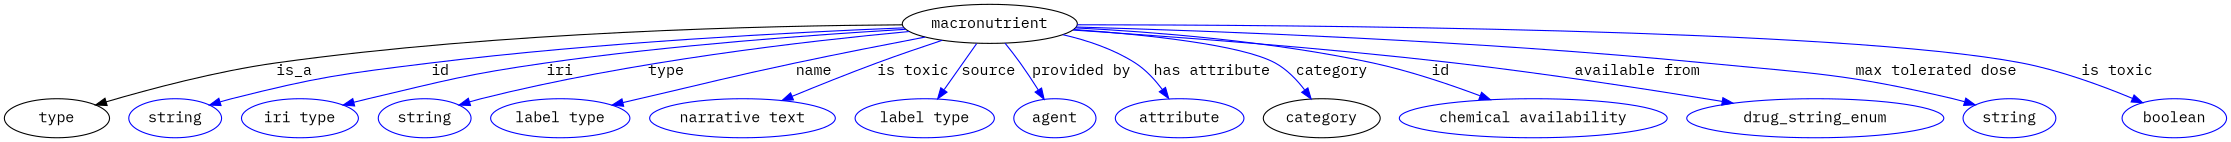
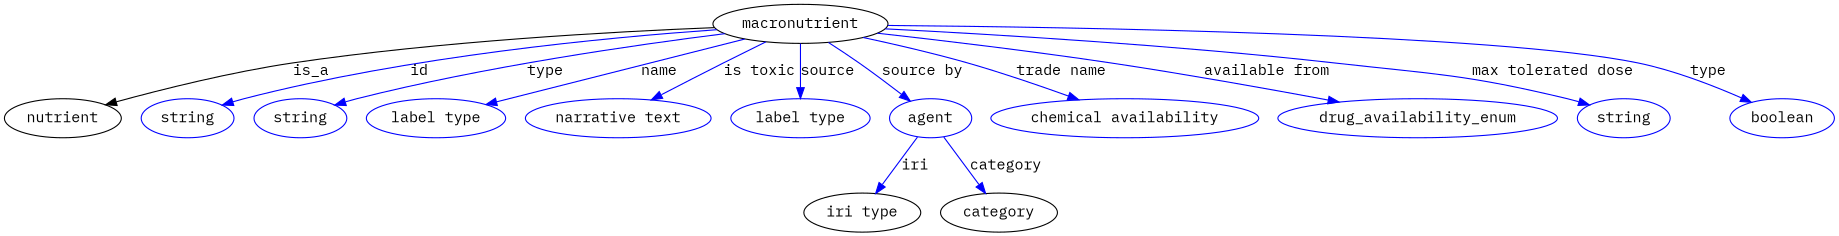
(1226, 48) -> (961, 161)
(628, 53) -> (900, 161)
(1081, 71) -> (923, 71)
(1441, 71) -> (1061, 71)
(2117, 71) -> (1708, 71)
(57, 118) -> (63, 118)
(300, 118) -> (862, 213)
(1180, 118) -> none
(1815, 118) -> (1418, 118)
